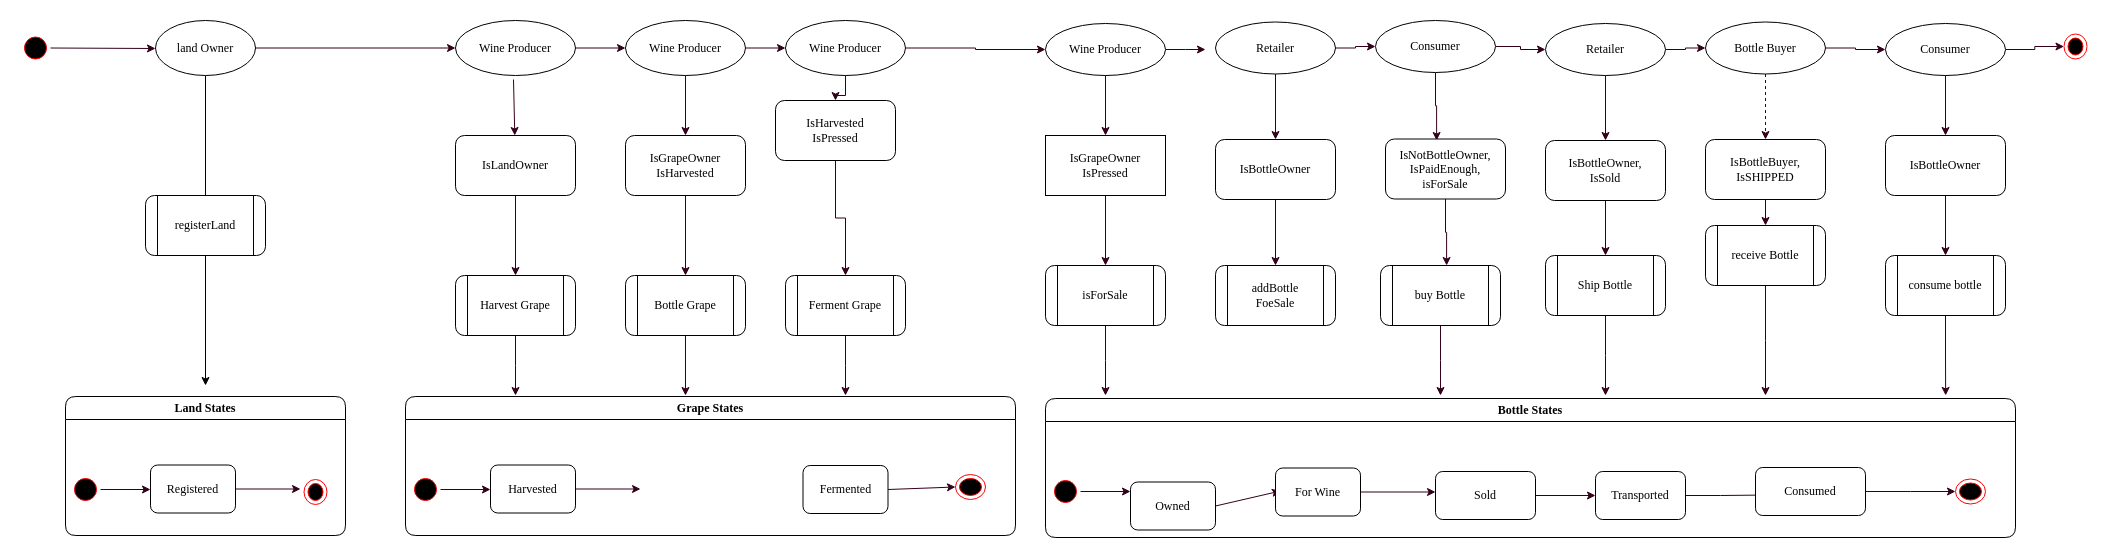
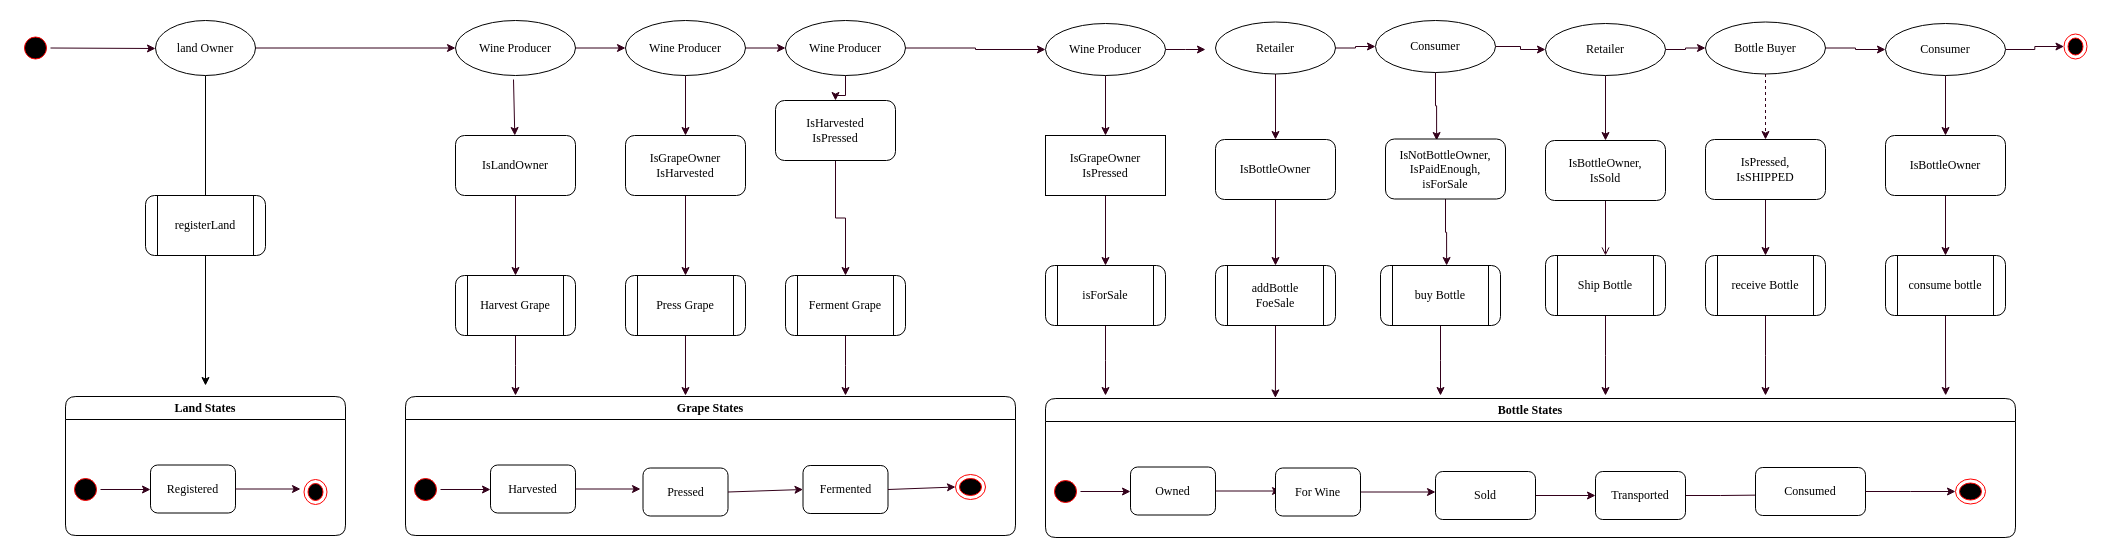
(1766, 170) -> (1766, 170)
(1606, 247) -> (1606, 248)
(1766, 256) -> (1766, 286)
(686, 306) -> (686, 306)
none -> (1276, 358)
none -> (762, 491)
none -> (686, 492)
(1173, 506) -> (1173, 491)
